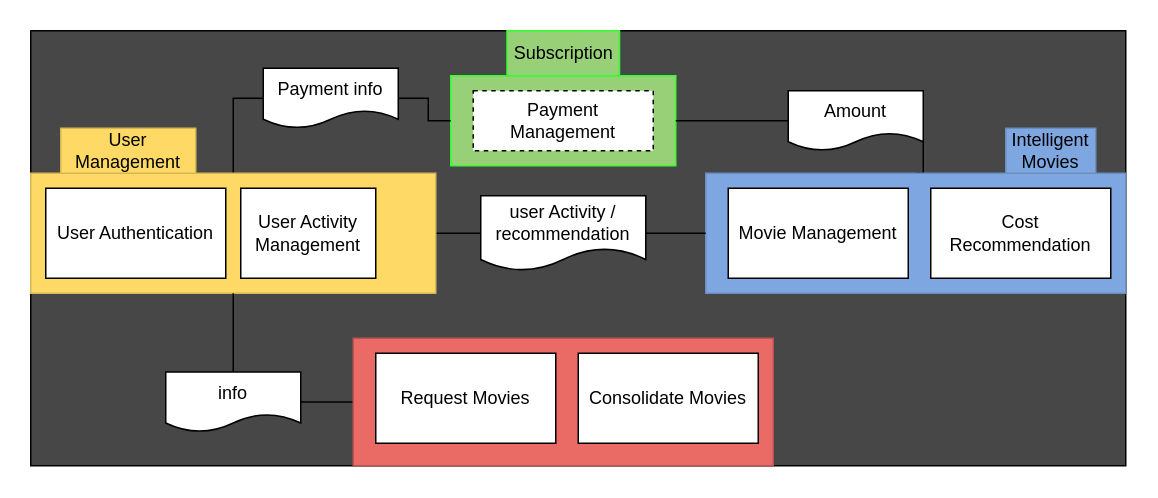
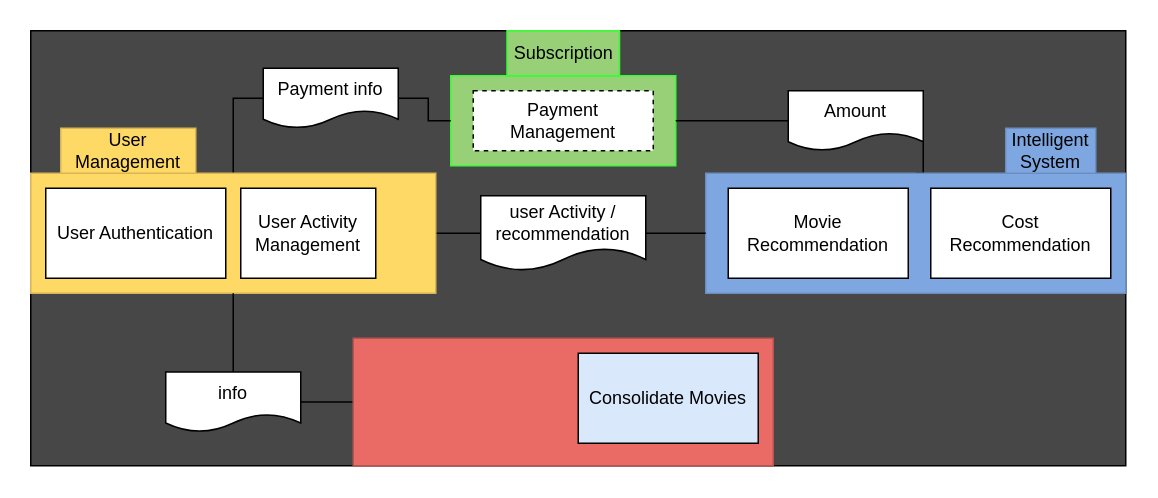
(1051, 151) -> (1051, 151)
(818, 233) -> (818, 233)
(466, 398) -> none
(668, 398) -> (668, 398)
